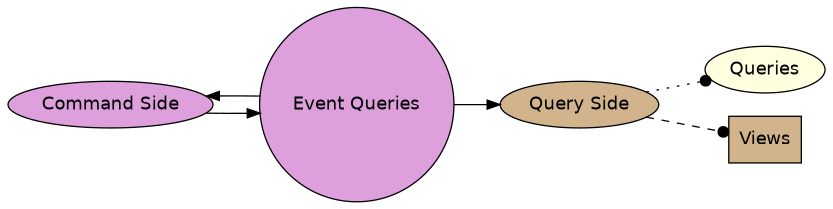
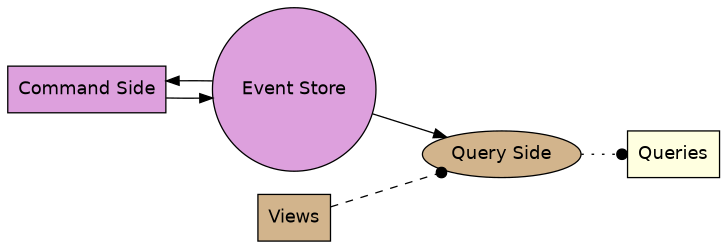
(765, 70) -> (674, 154)
(111, 105) -> (87, 89)
(357, 105) -> (294, 89)
(682, 124) -> (384, 190)
